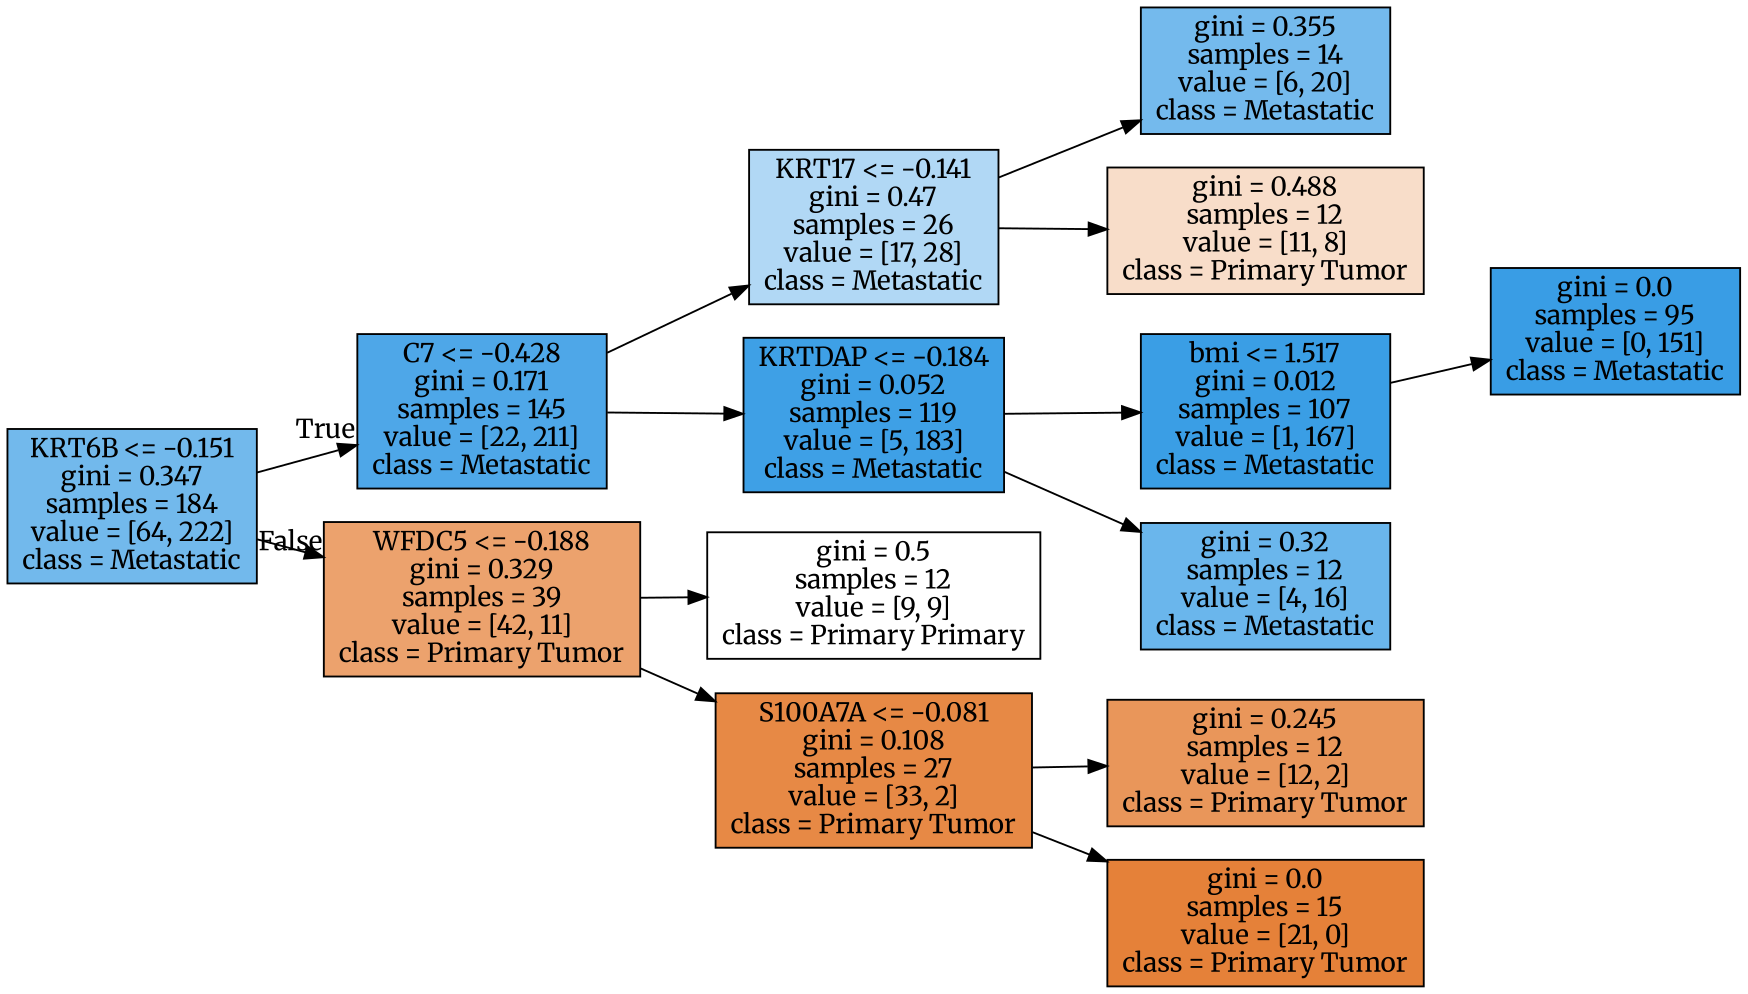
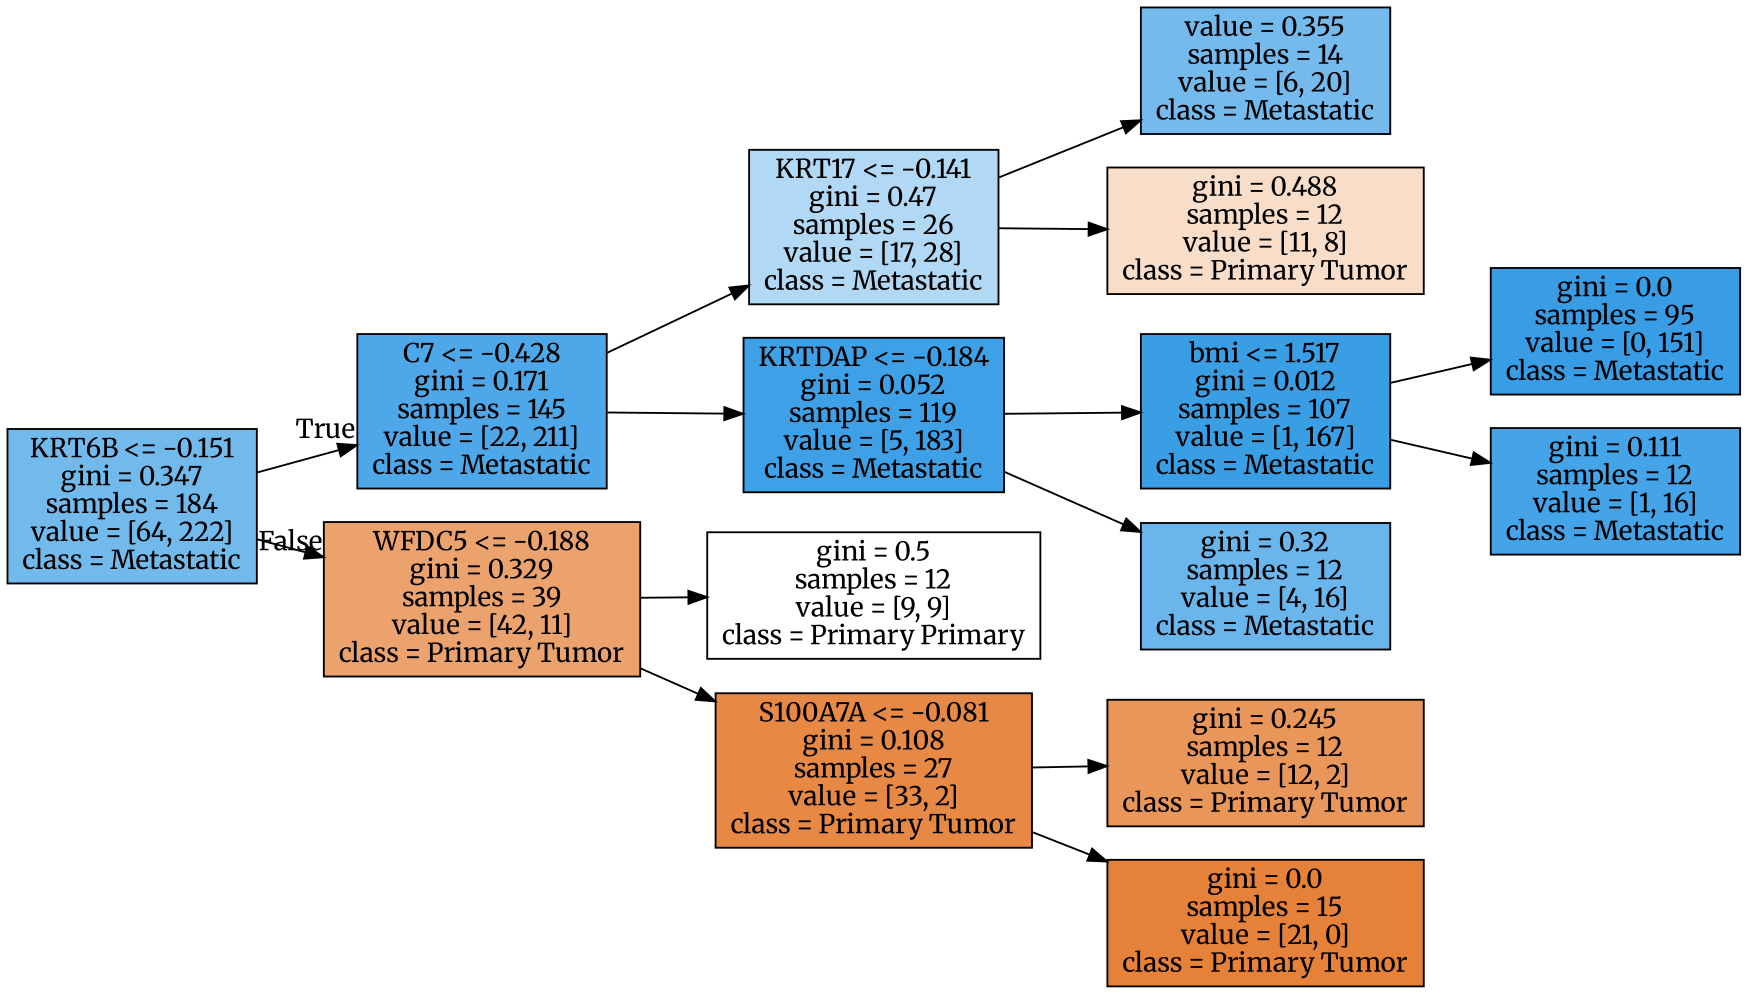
(1266, 71) -> (1266, 71)
none -> (1615, 491)
